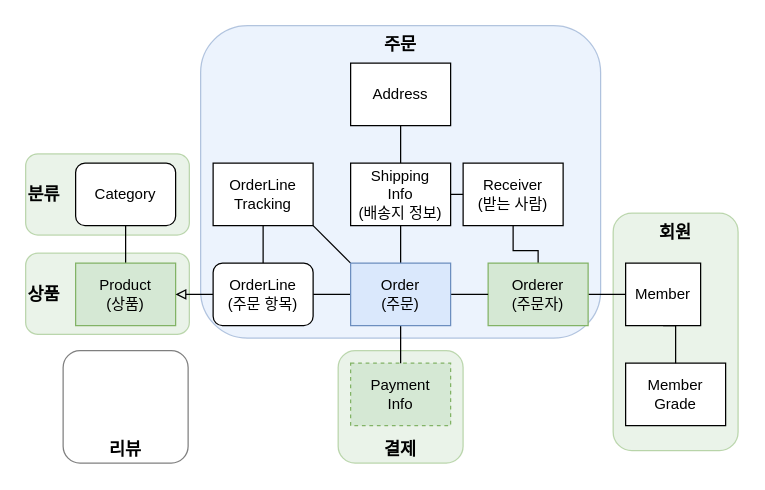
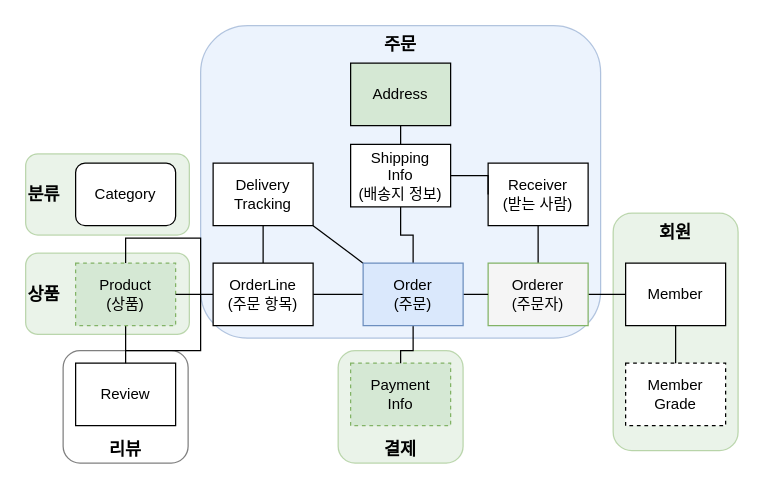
(401, 94) -> (401, 94)
(263, 194) -> (263, 194)
(401, 194) -> (401, 176)
(513, 194) -> (538, 194)
(126, 233) -> (201, 271)
(126, 294) -> (126, 294)
(187, 294) -> (182, 294)
(263, 294) -> (263, 294)
(401, 294) -> (413, 294)
(538, 294) -> (538, 294)
(663, 294) -> (676, 294)
none -> (126, 346)
none -> (126, 394)
(676, 394) -> (676, 394)
